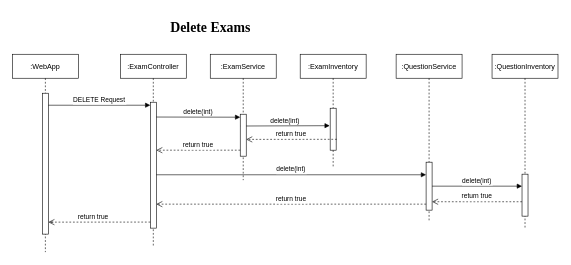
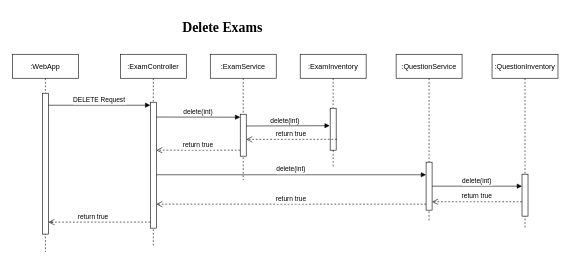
(210, 27) -> (222, 27)
